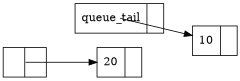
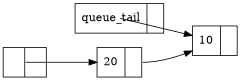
none -> (164, 60)
